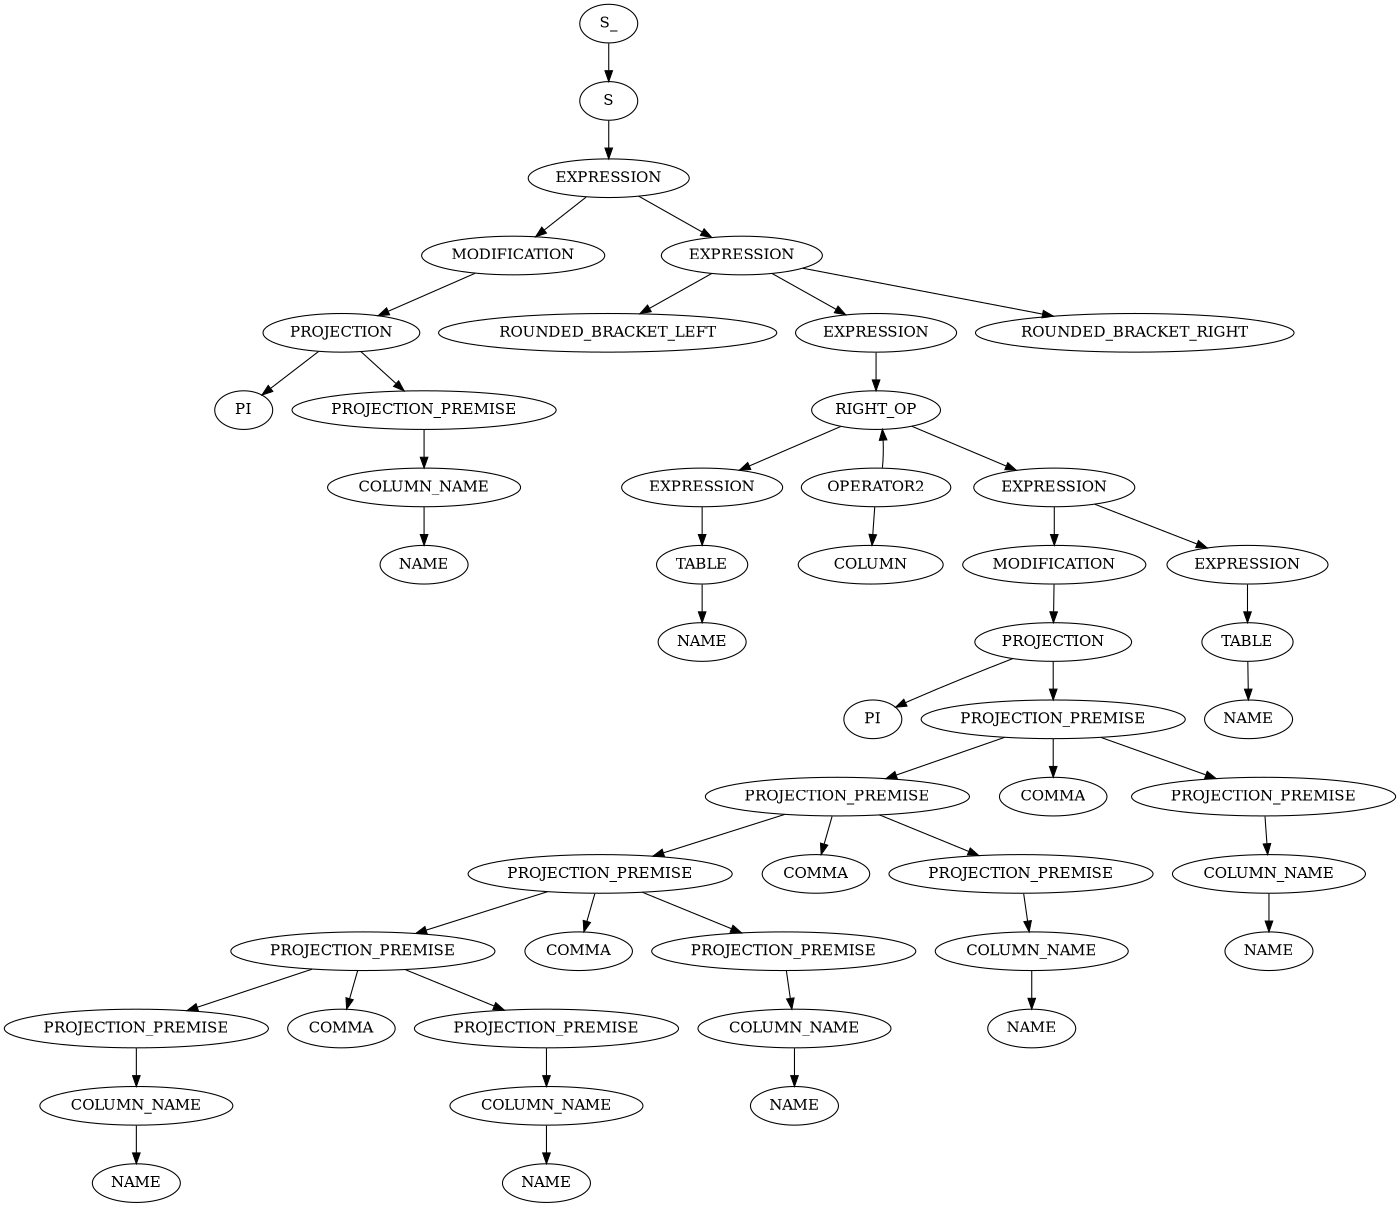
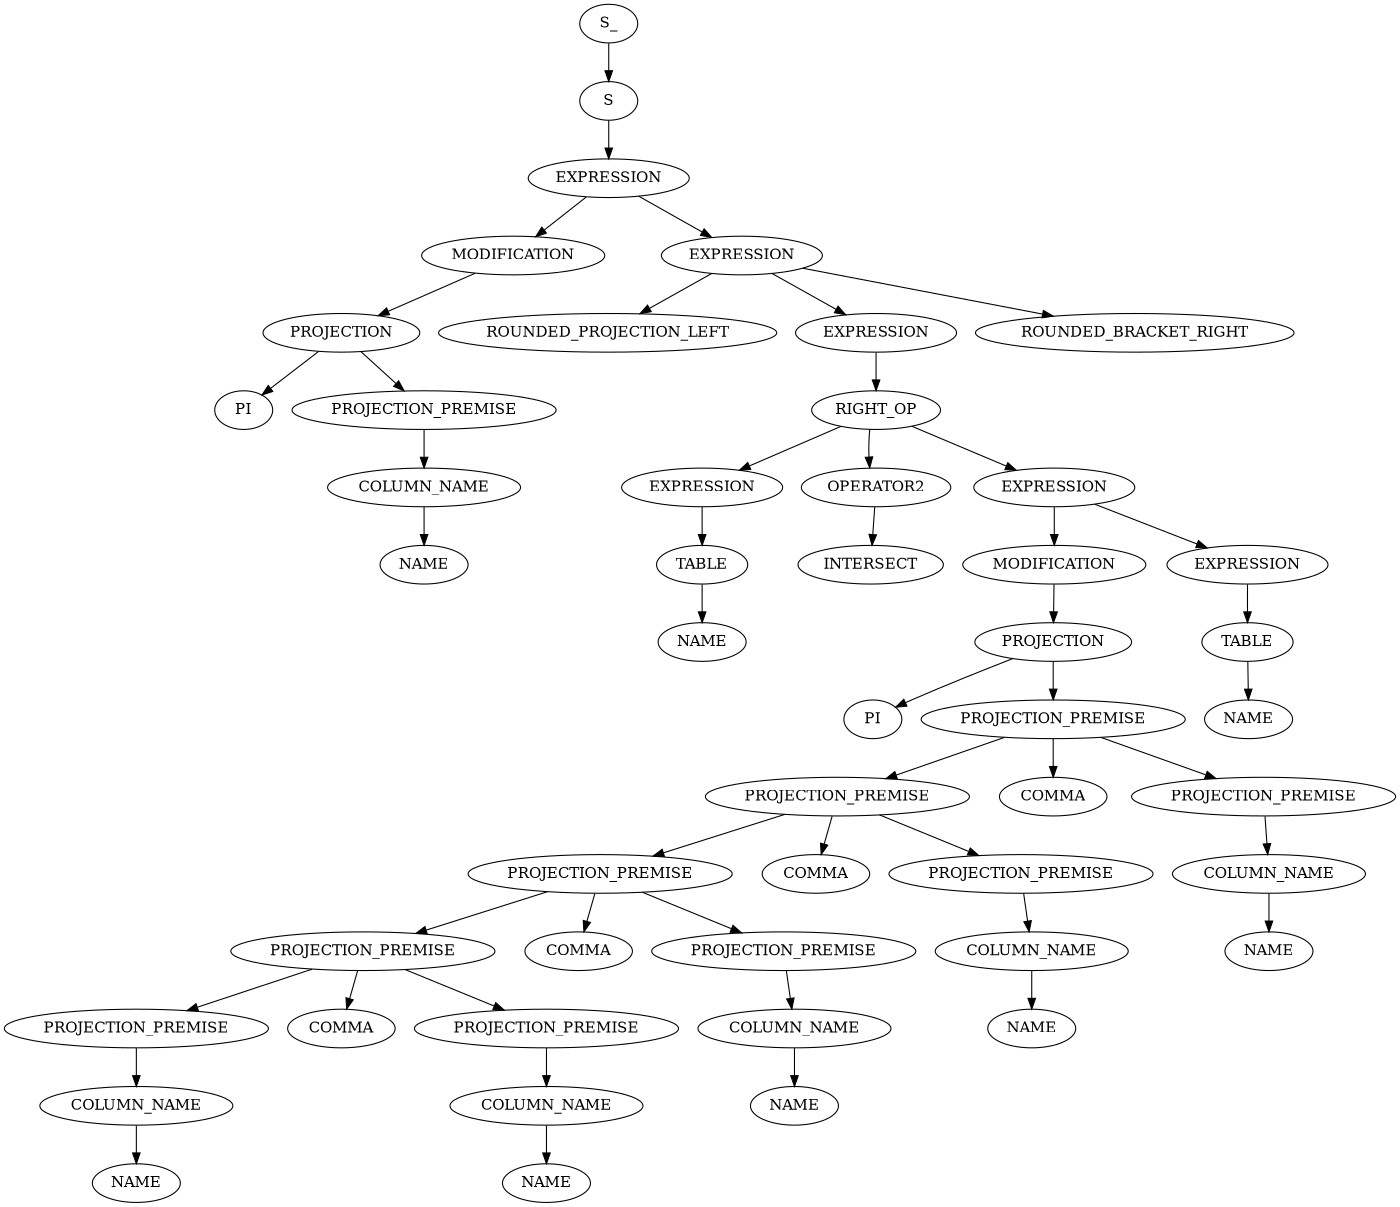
(608, 333) -> (608, 333)
(883, 454) -> (869, 443)
(871, 565) -> (871, 565)
